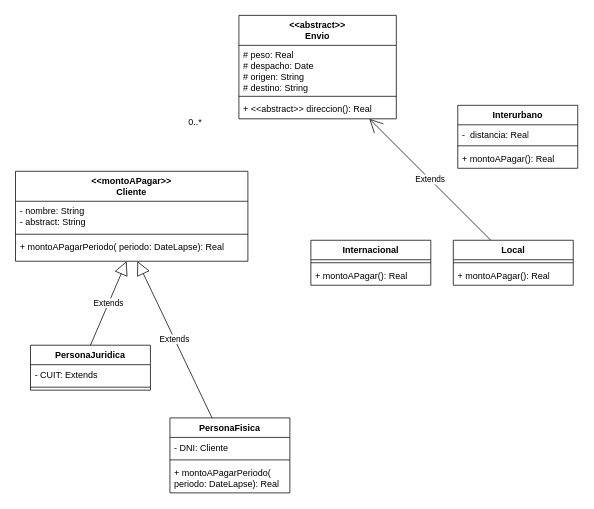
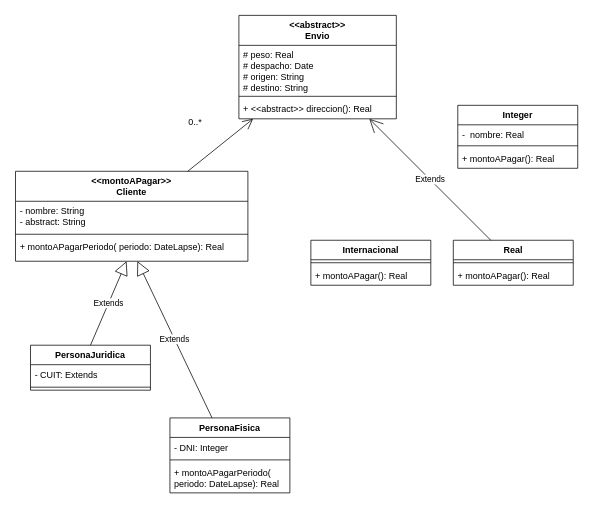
(518, 116) -> (518, 116)
(501, 136) -> (495, 136)
none -> (220, 146)
(513, 251) -> (513, 251)
(204, 448) -> (206, 448)
